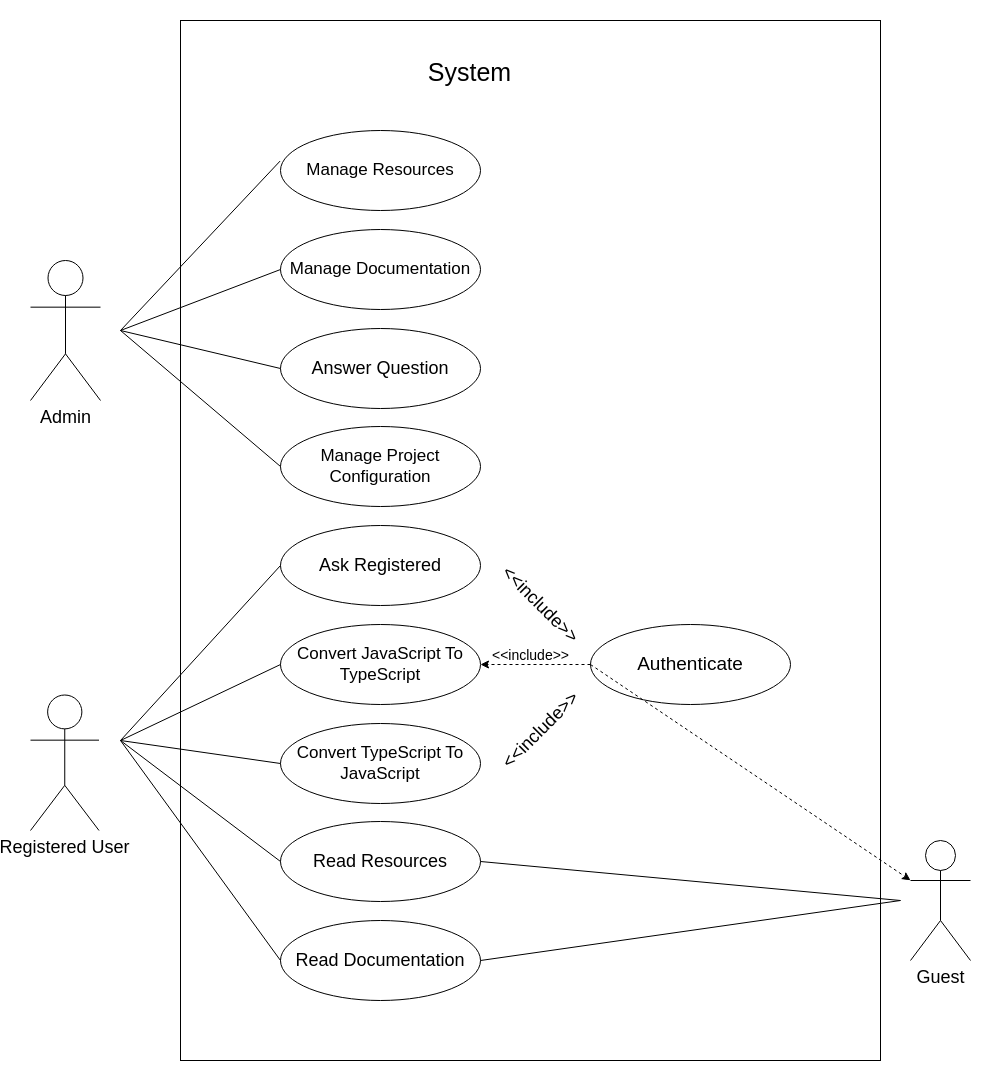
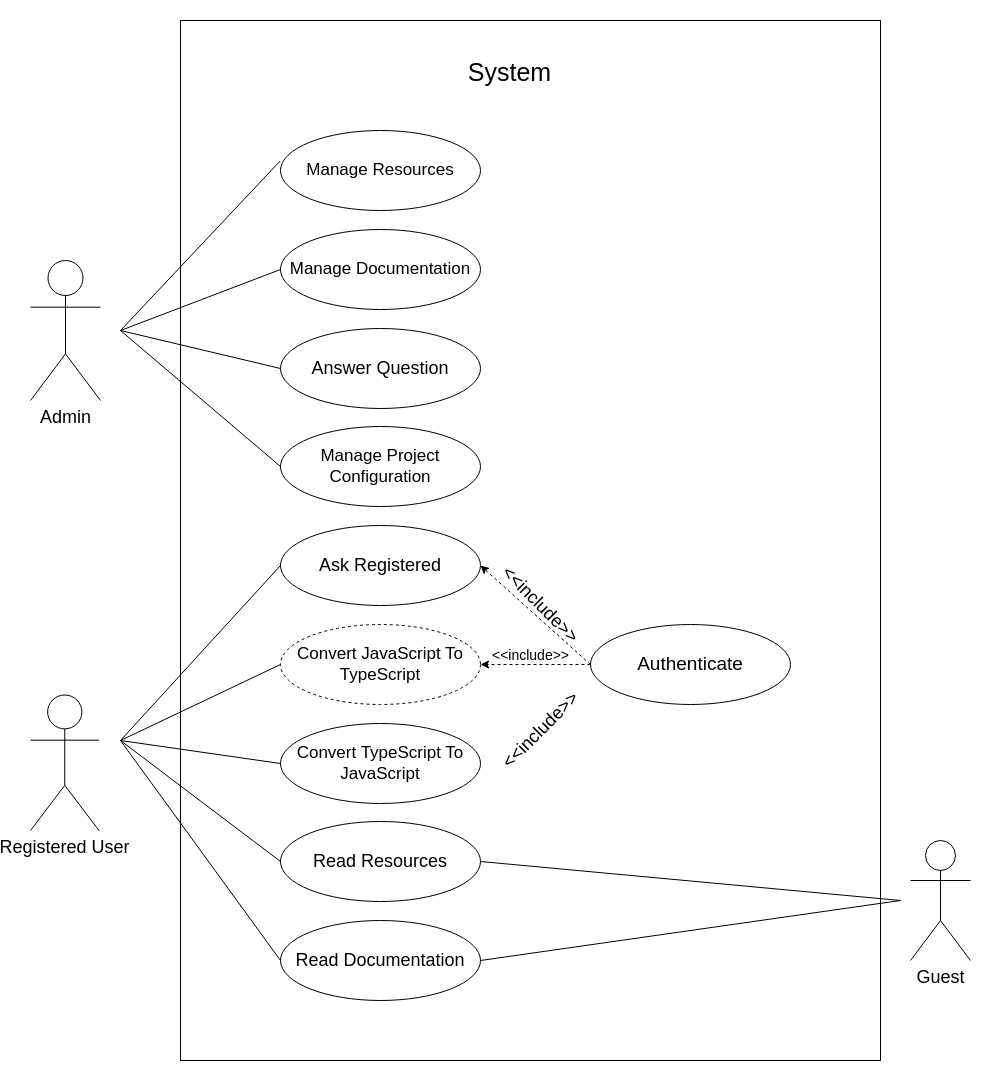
(470, 71) -> (510, 71)
(381, 665) -> (381, 665)
(748, 771) -> (537, 616)
